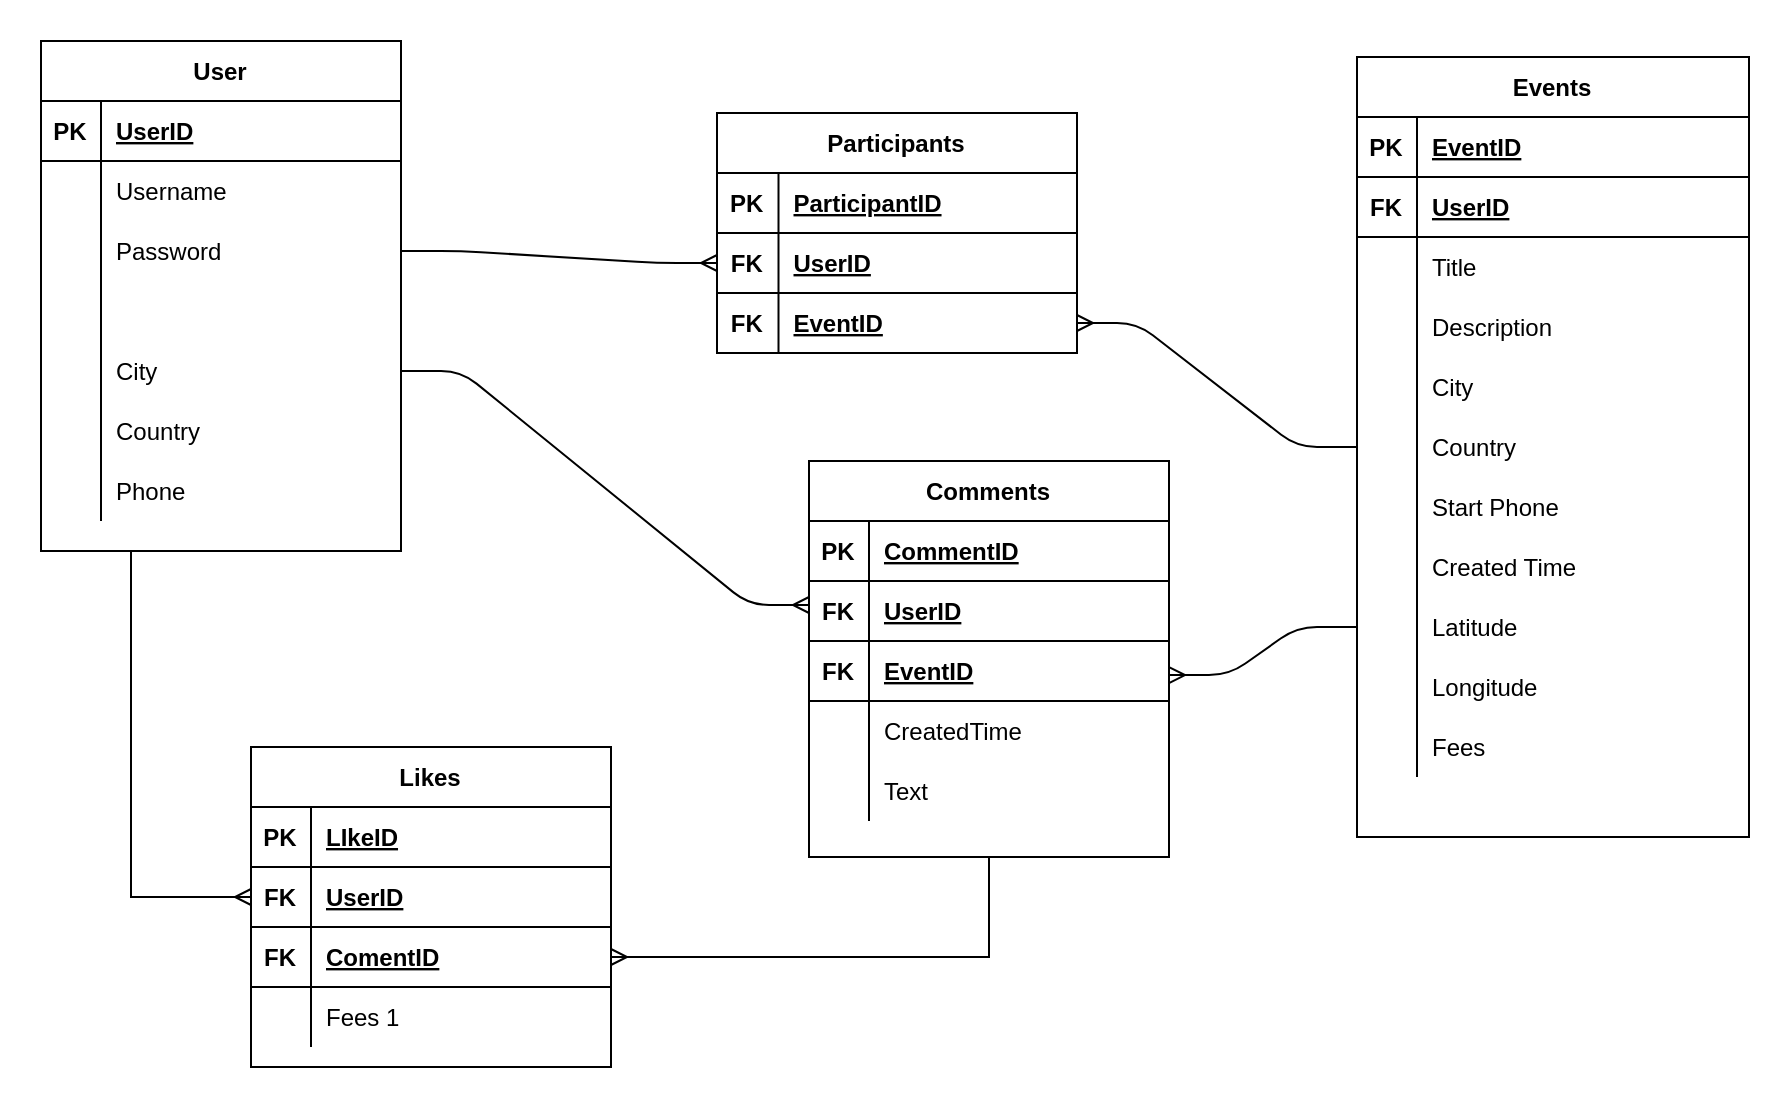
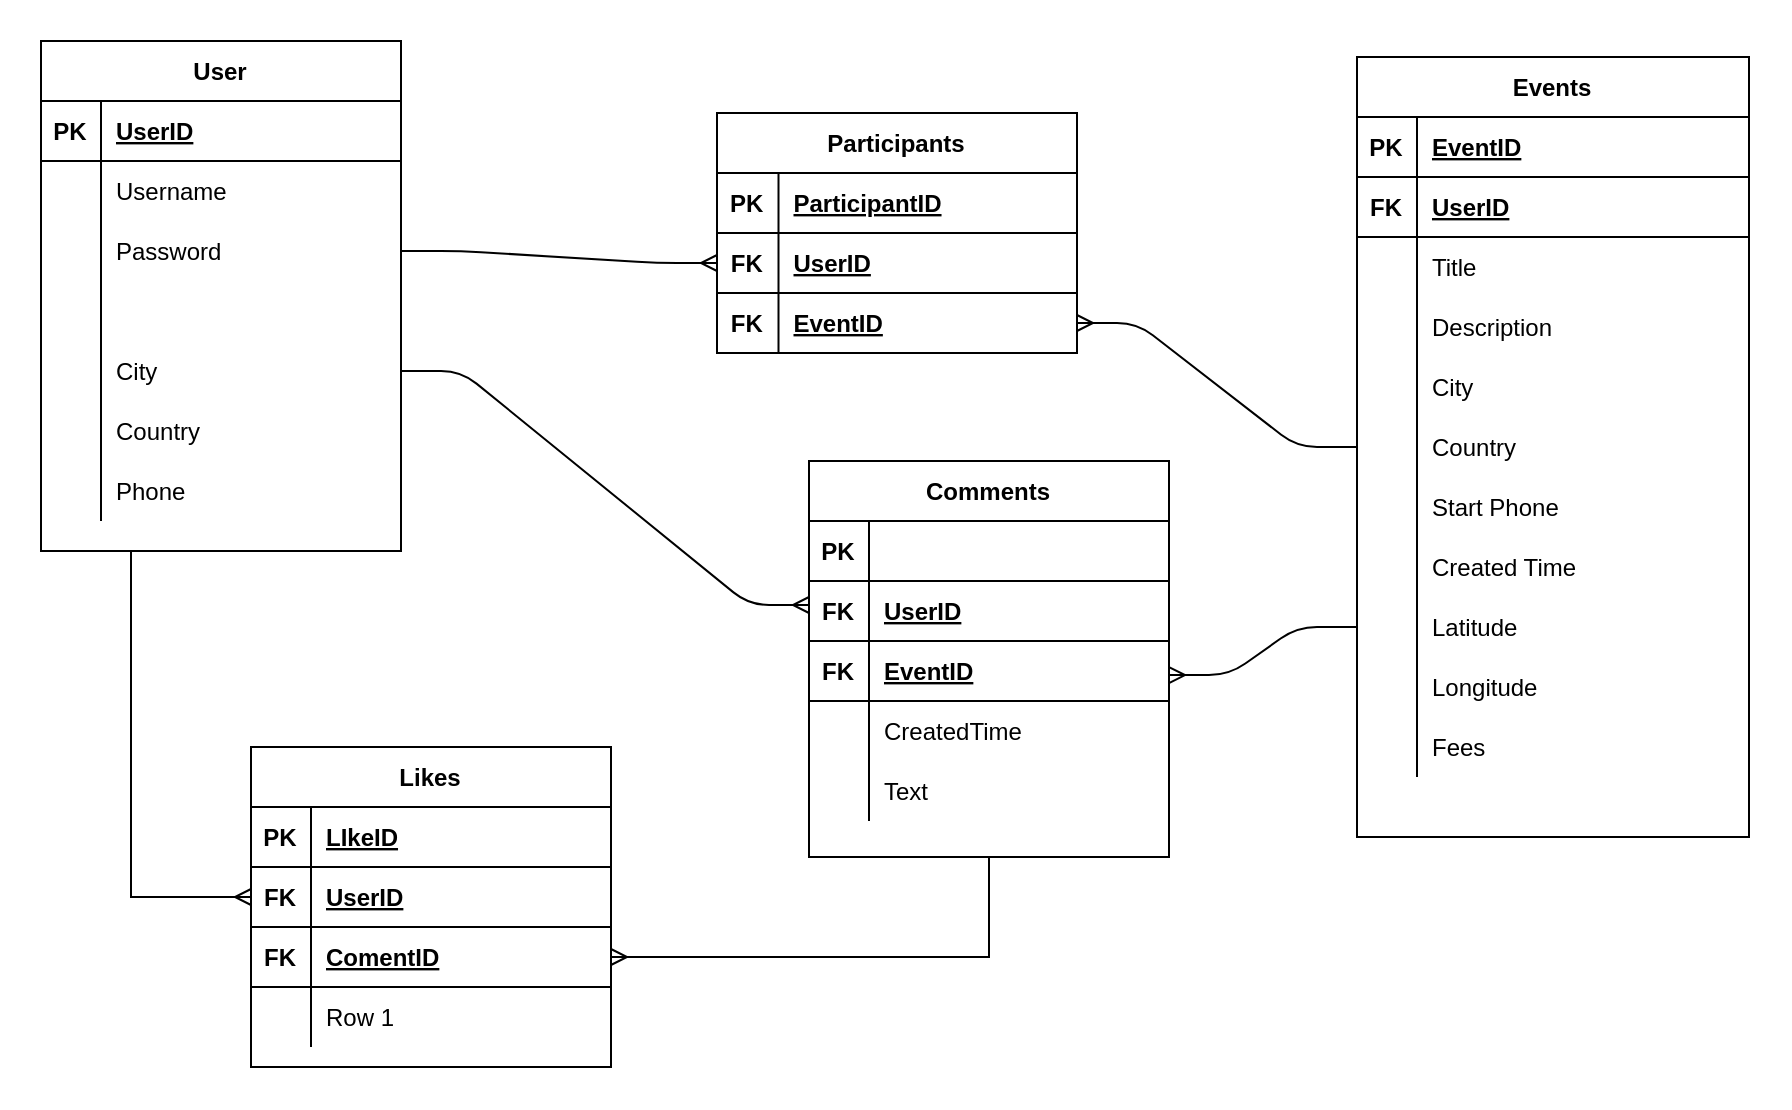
(1019, 551) -> none
(363, 1018) -> (356, 1018)
